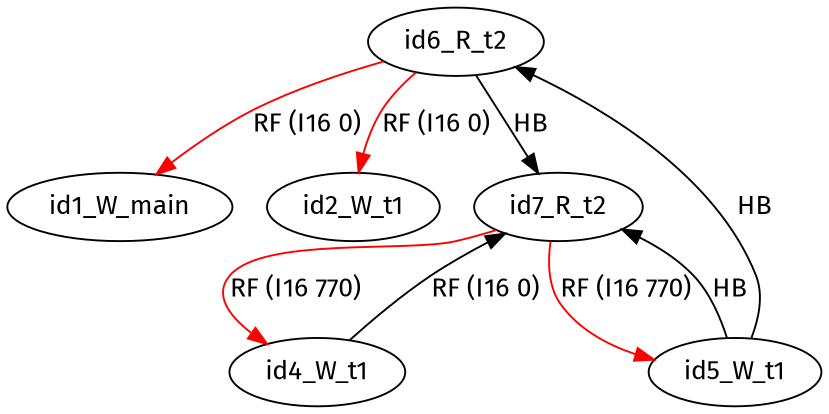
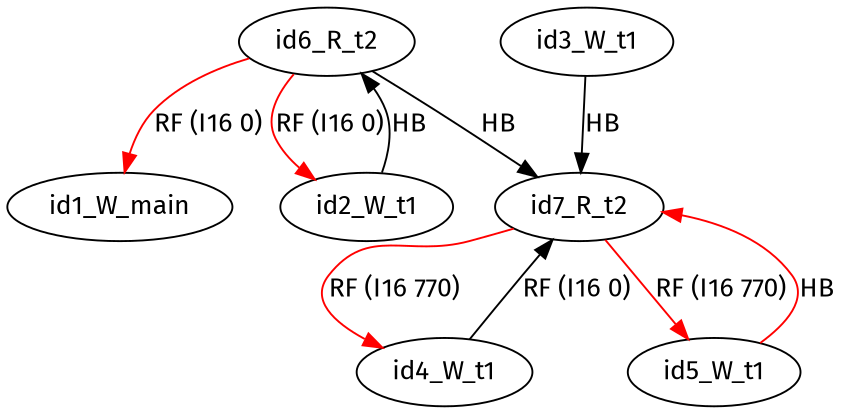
none -> (587, 42)
(687, 177) -> (389, 129)
(695, 278) -> (777, 259)
